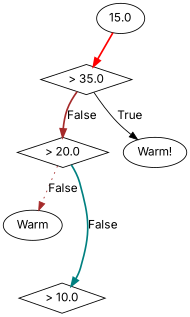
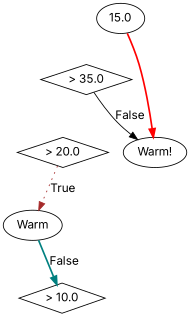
(105, 46) -> (143, 80)
(67, 109) -> none
(130, 116) -> (130, 116)
(63, 189) -> (63, 189)
(87, 221) -> (46, 258)
